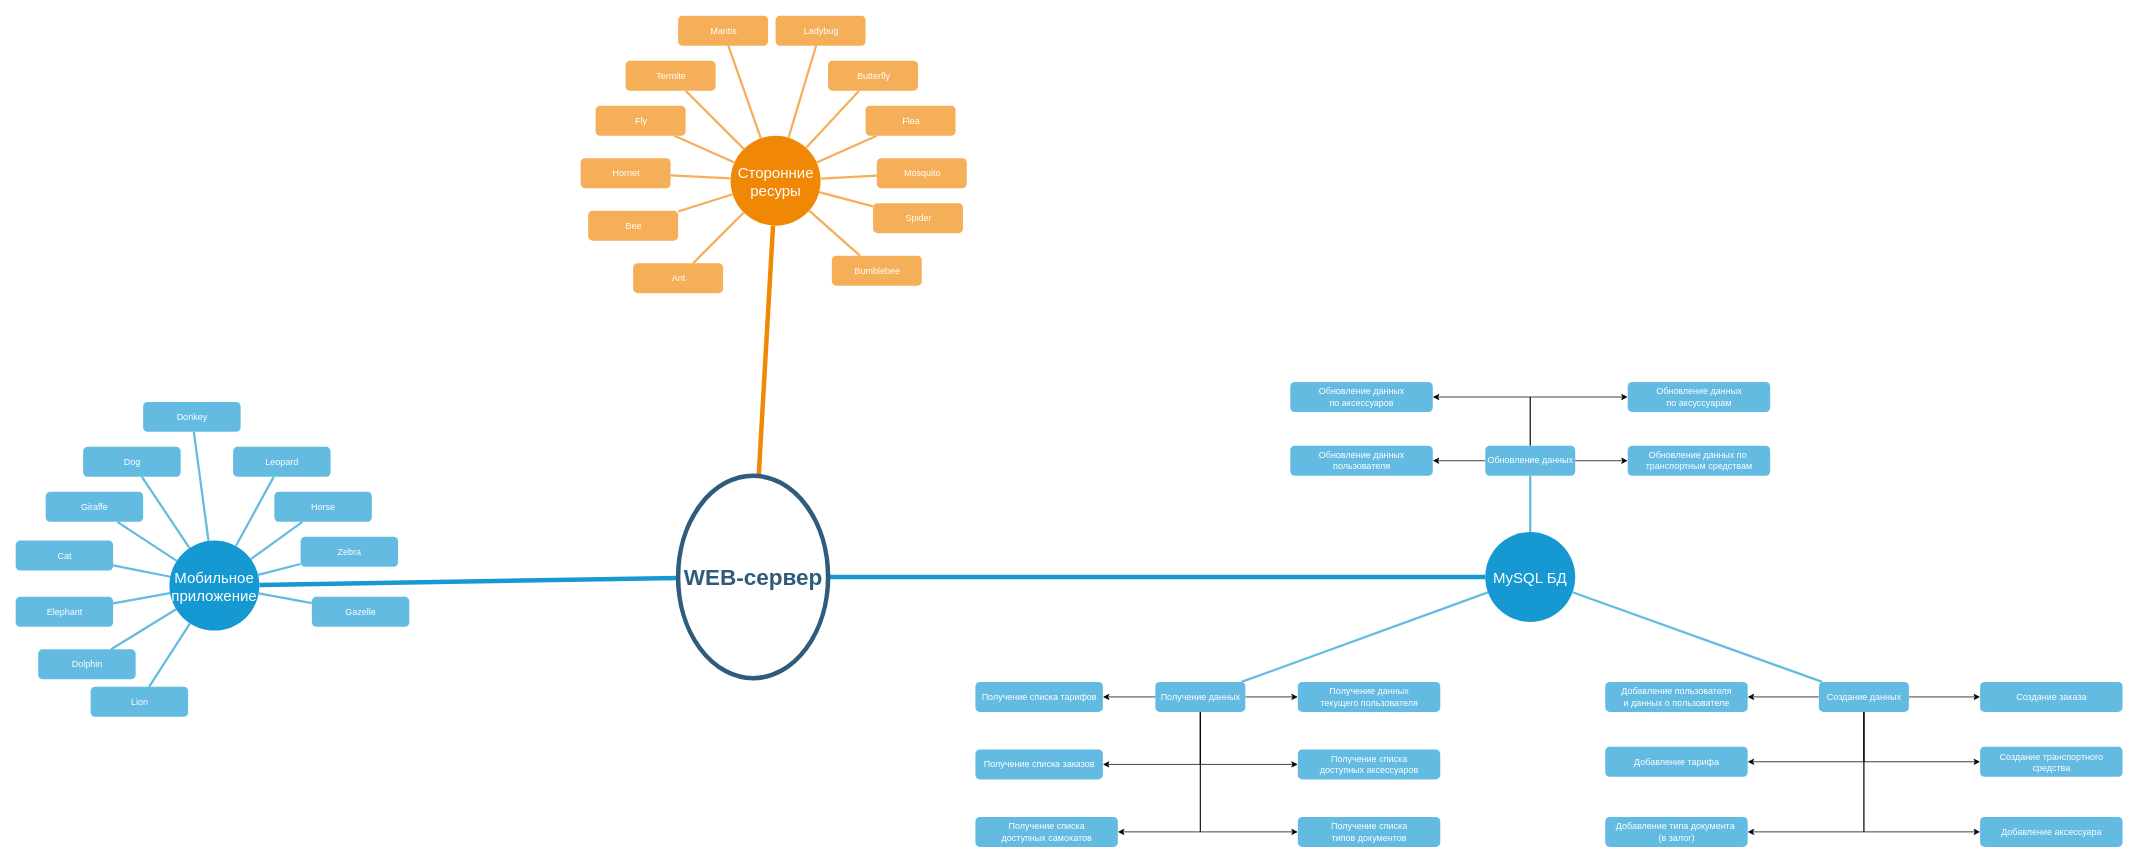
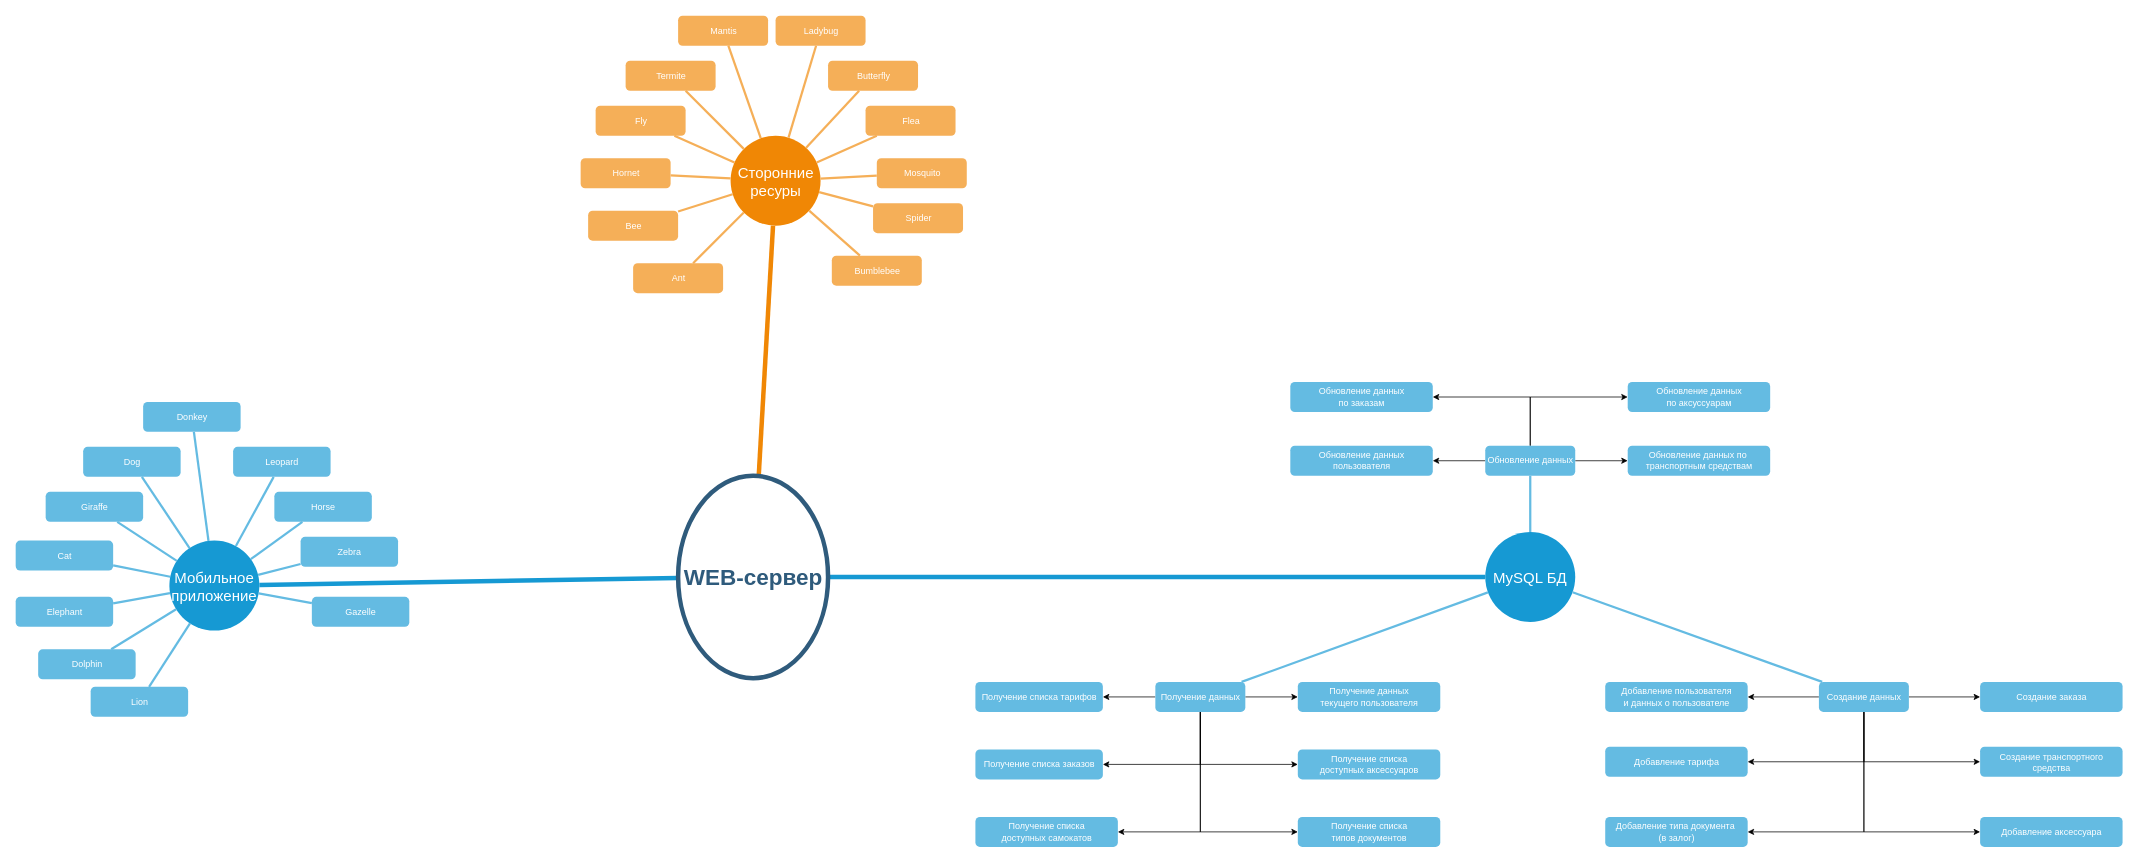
(1362, 397) -> (1362, 397)
